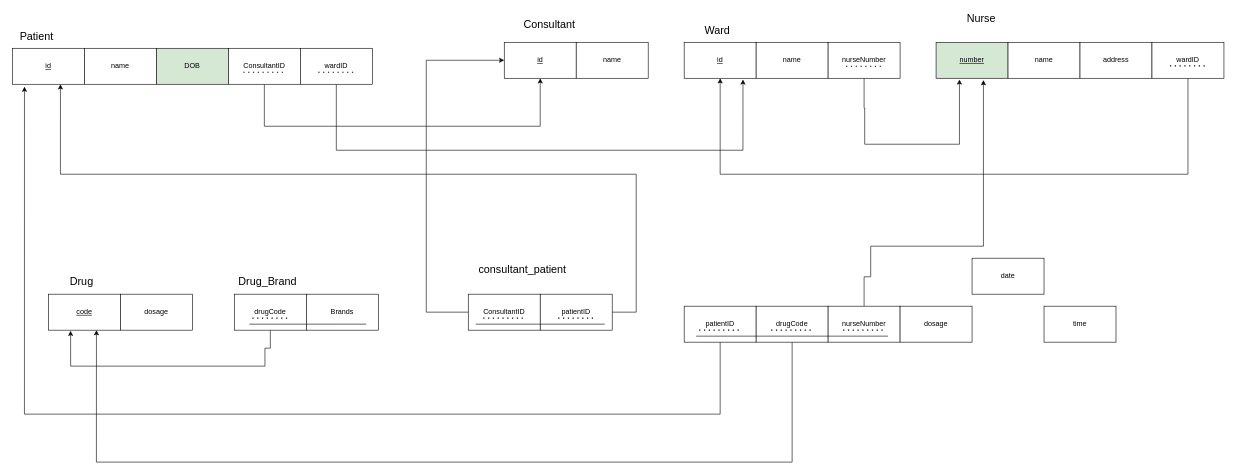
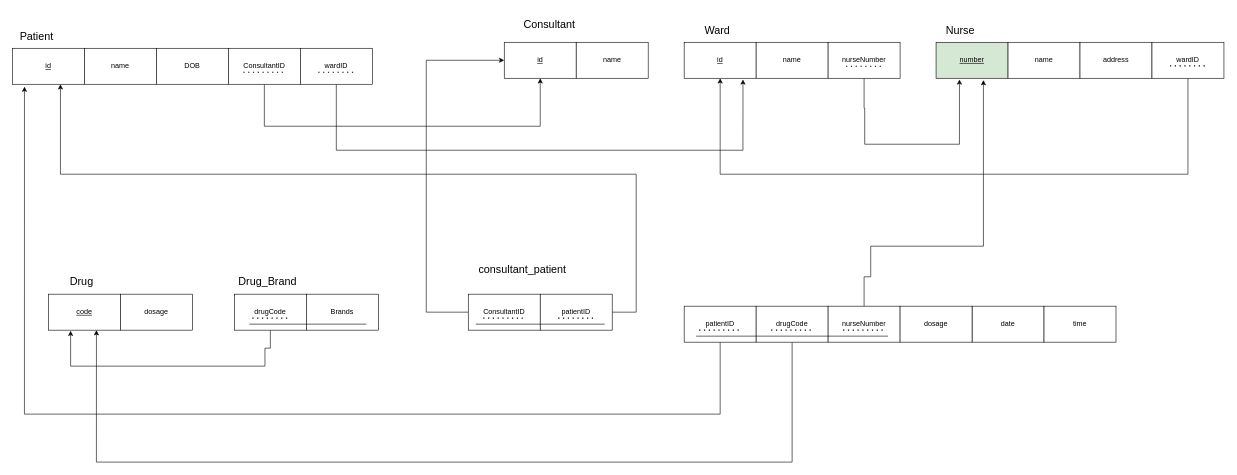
(981, 18) -> (960, 30)
(192, 66) -> (192, 66)
(1008, 276) -> (1008, 324)
